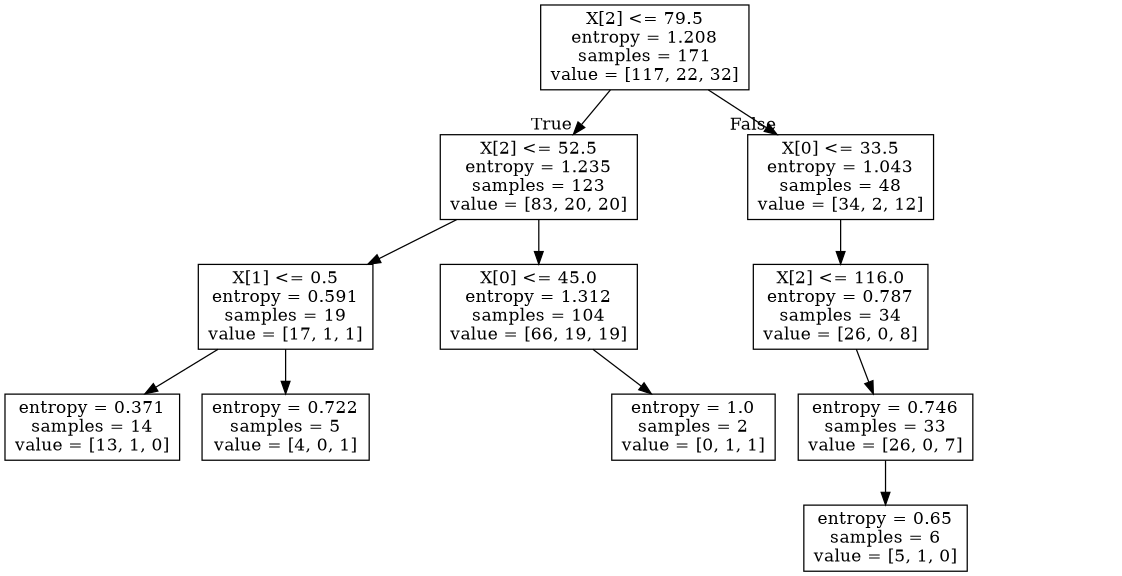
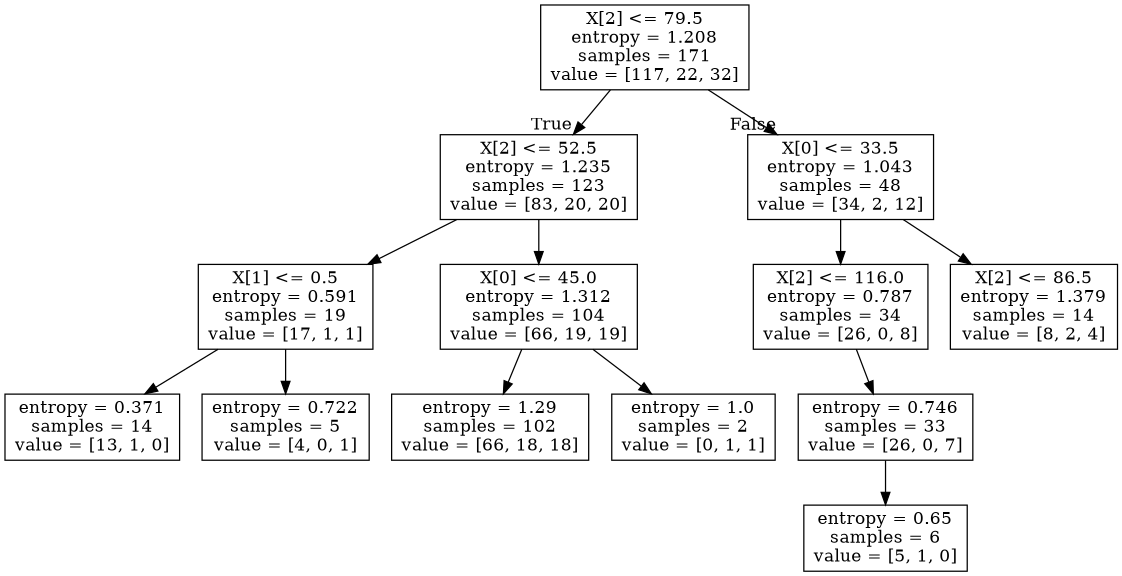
none -> (1034, 307)
none -> (490, 427)
